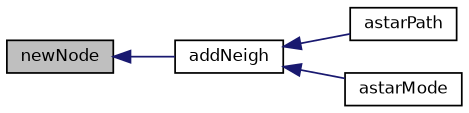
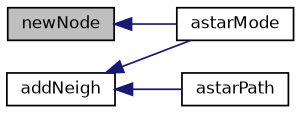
(153, 57) -> (154, 24)
